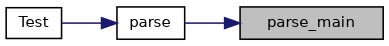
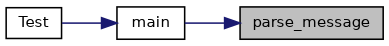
(151, 23) -> (151, 23)
(312, 23) -> (312, 23)
